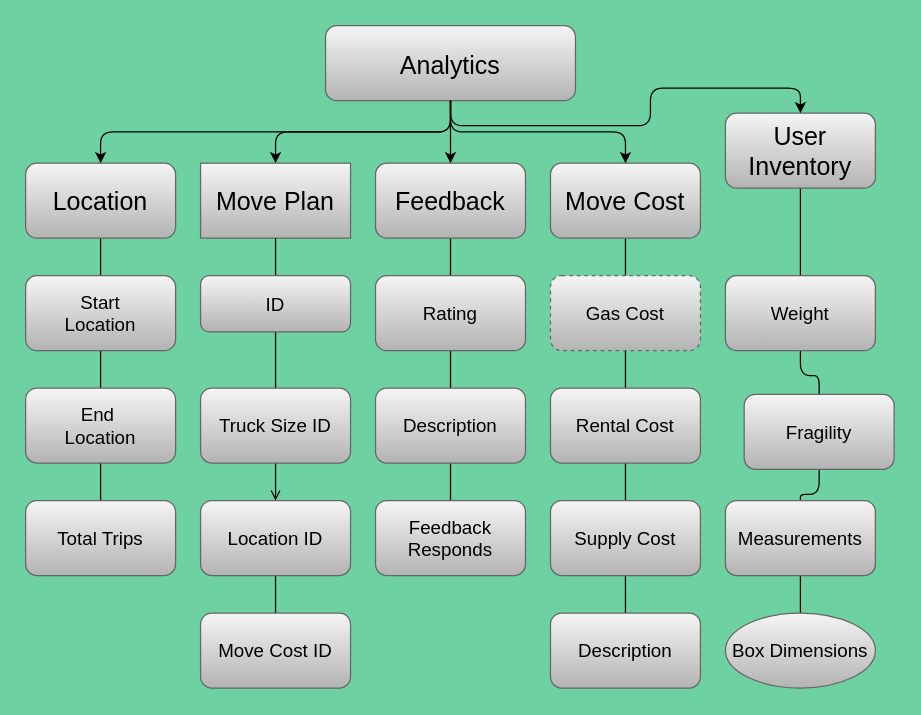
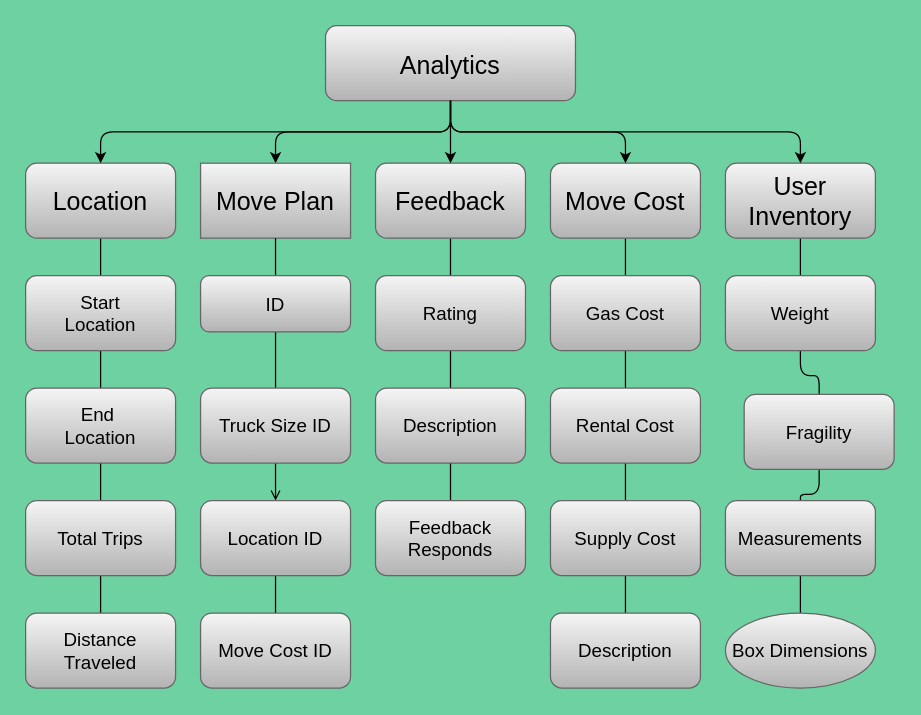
(801, 151) -> (801, 201)
(626, 313) -> (626, 313)
none -> (101, 592)
none -> (101, 651)
